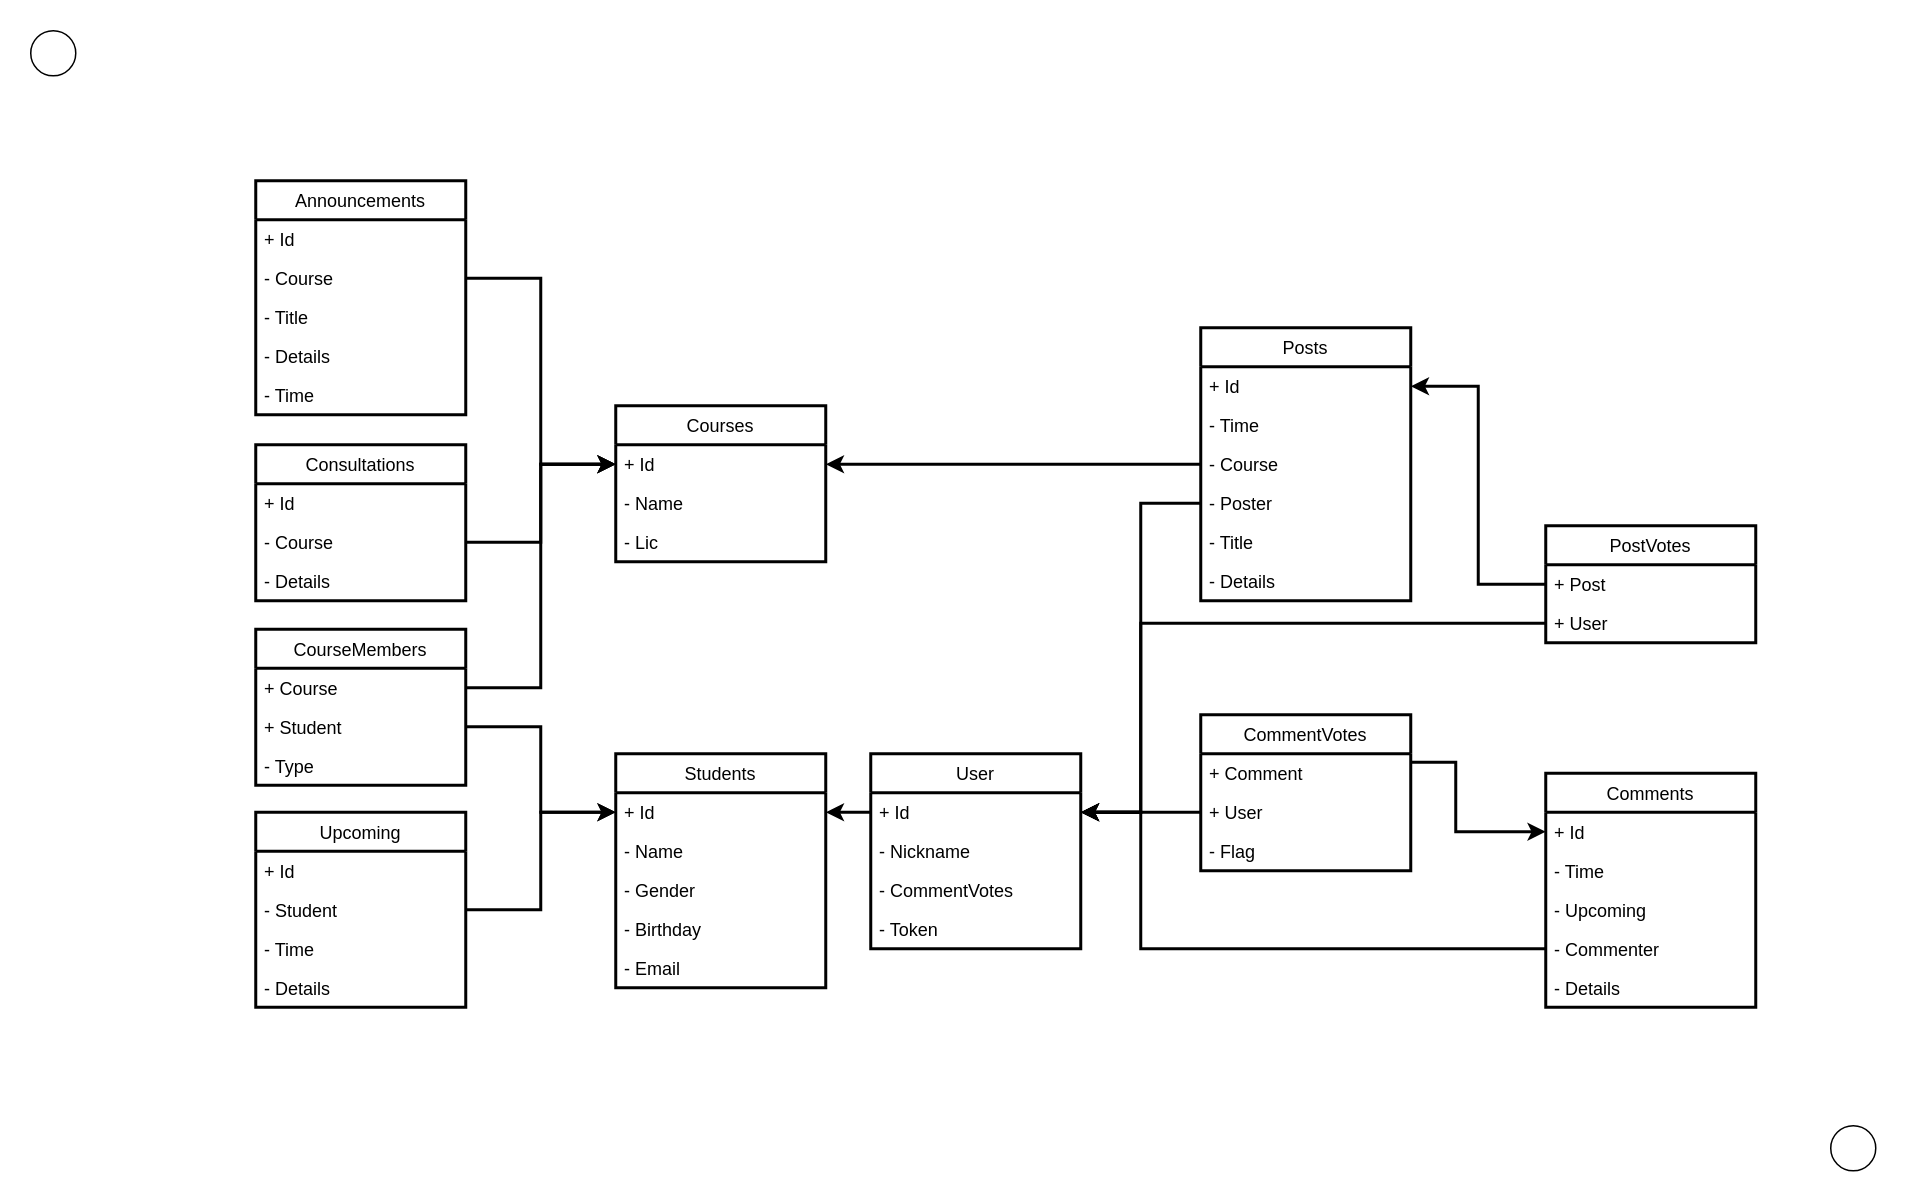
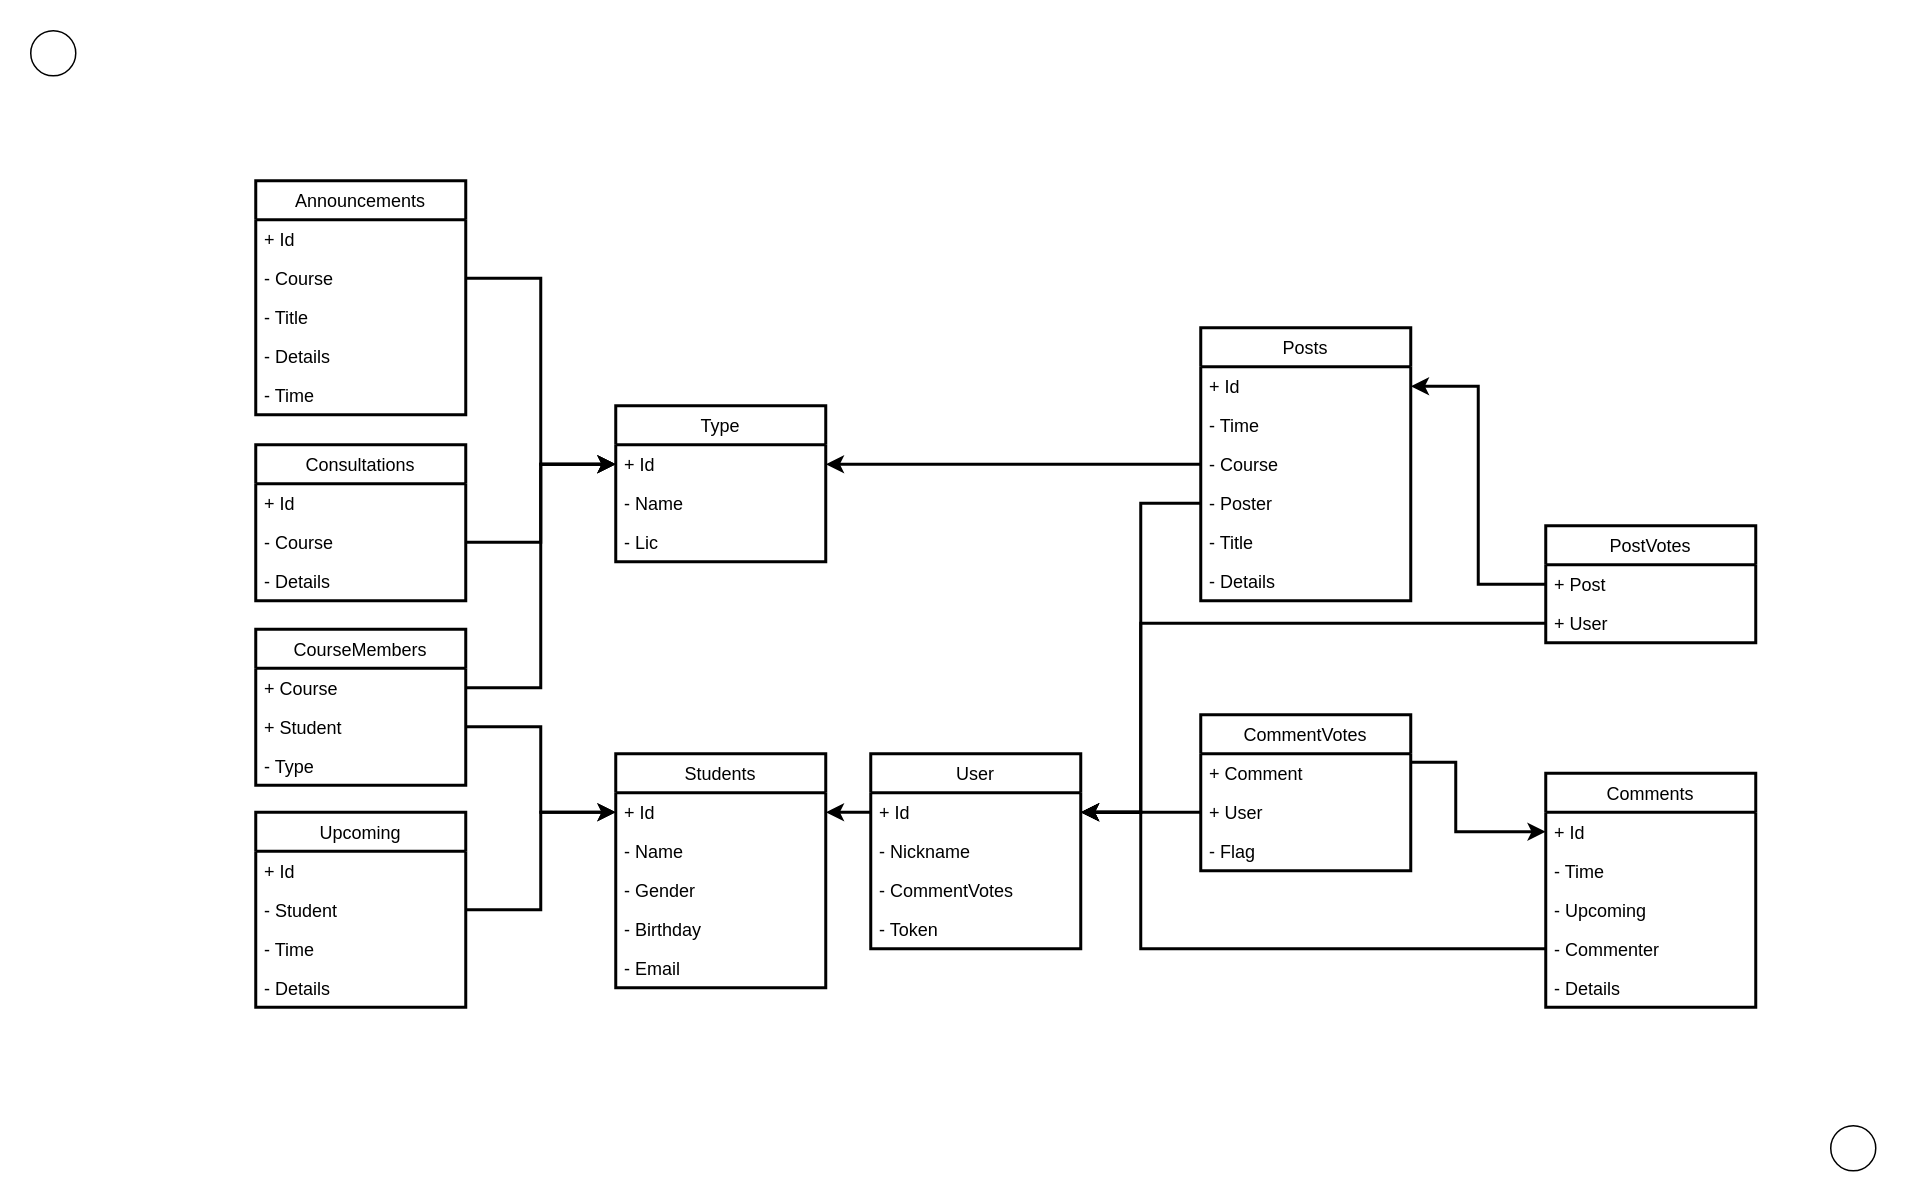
(720, 426) -> (720, 426)
